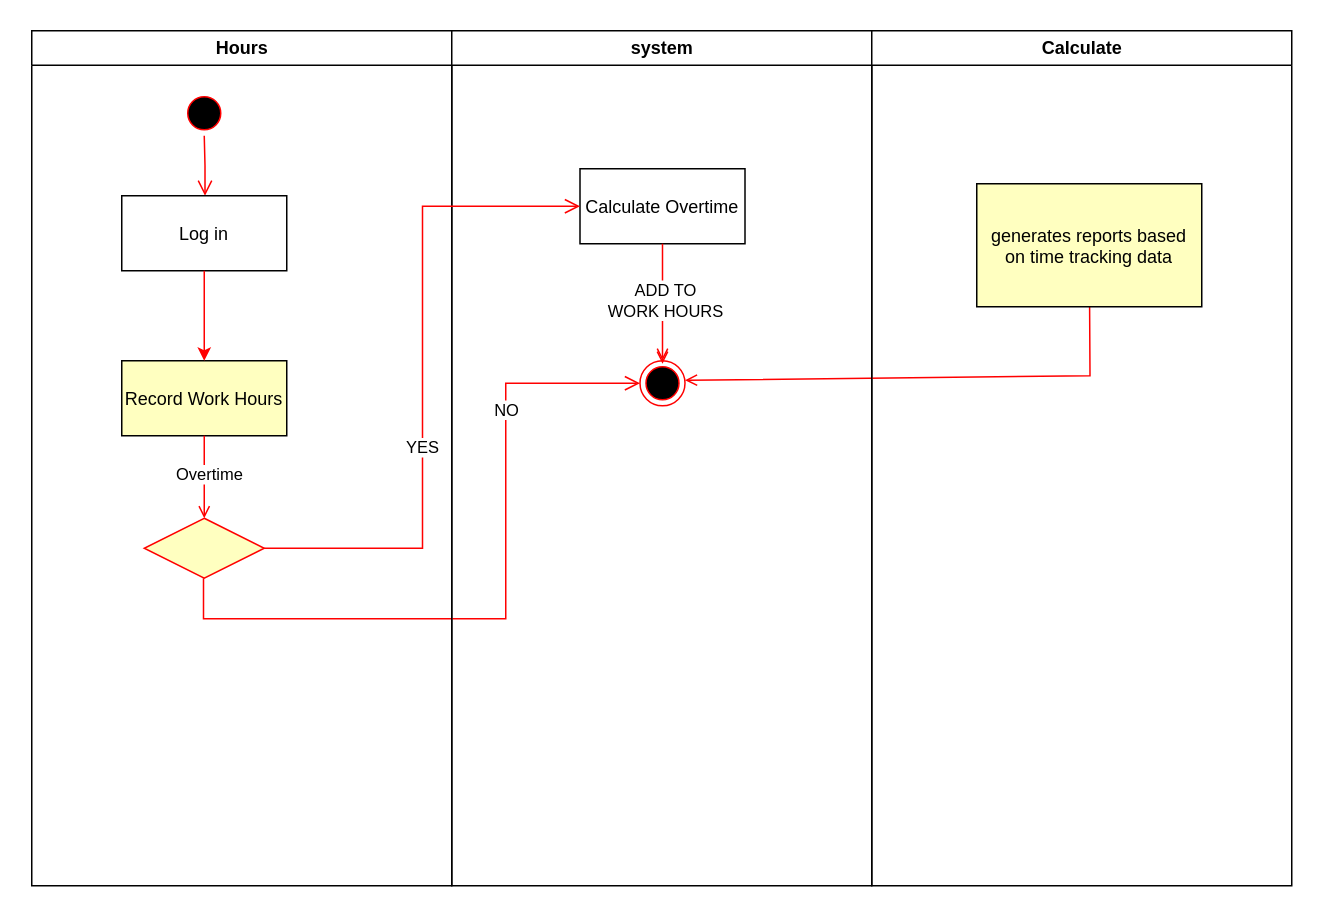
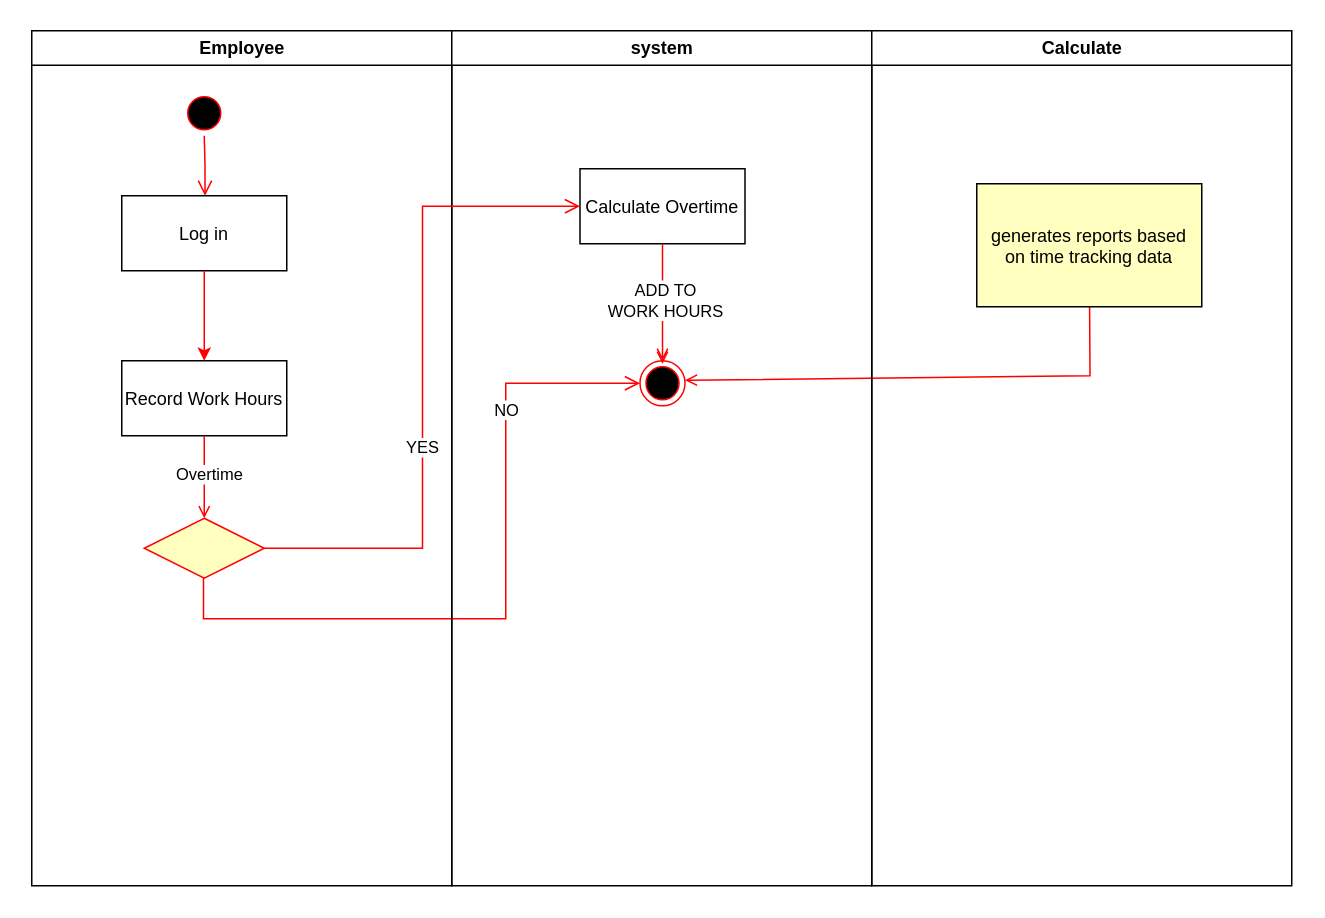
(242, 49) -> (242, 49)
(204, 398) -> (204, 398)
